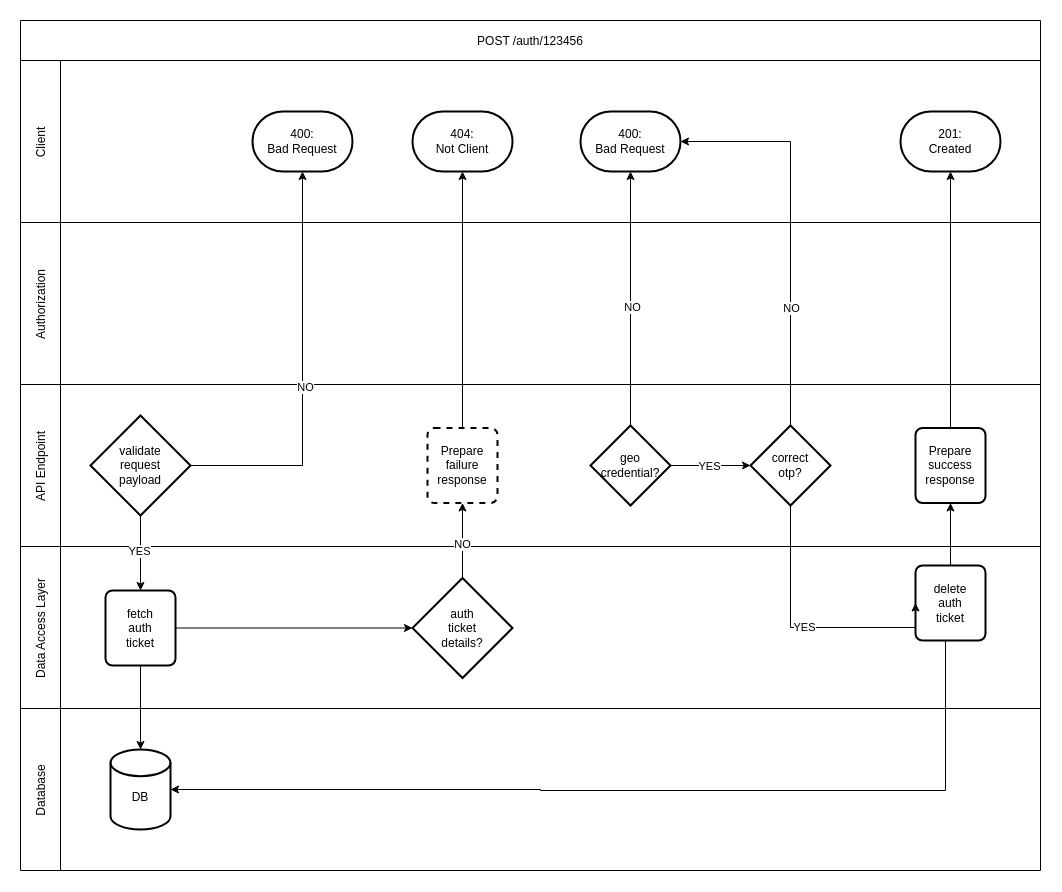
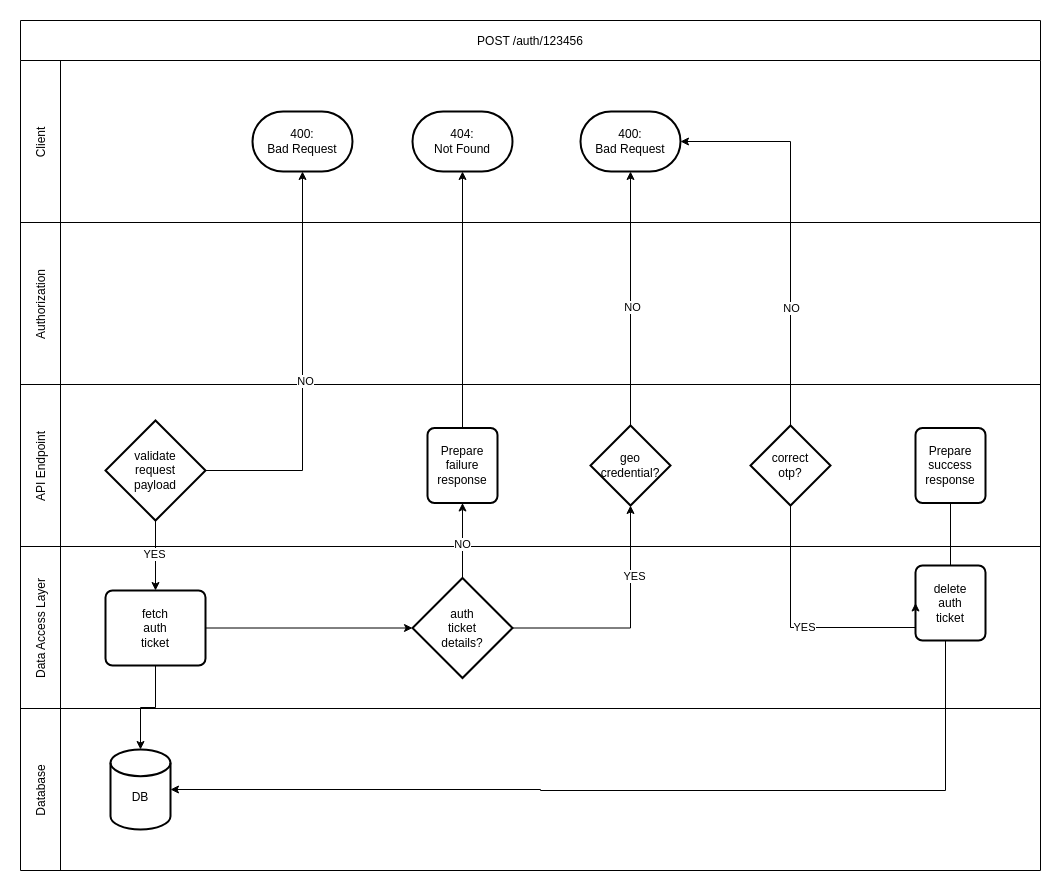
(463, 142) -> (463, 142)
(951, 142) -> none
(951, 303) -> none
(141, 466) -> (156, 471)
(463, 466) -> (463, 466)
(707, 466) -> none
(951, 511) -> (951, 508)
(141, 628) -> (156, 628)
none -> (630, 628)
